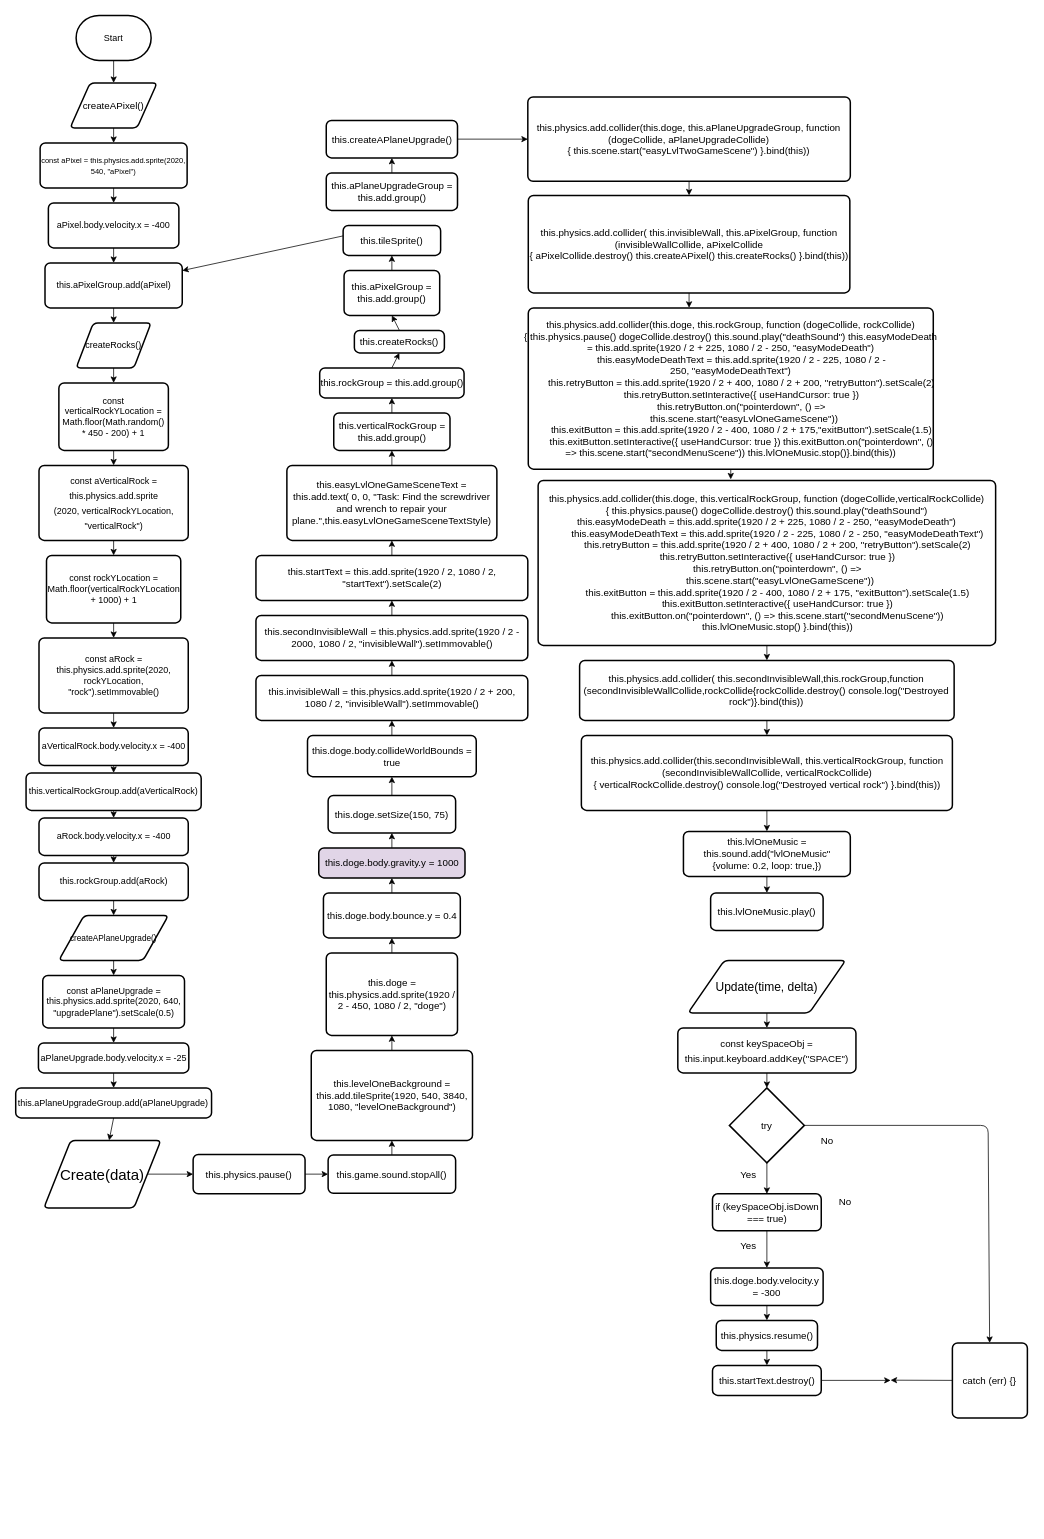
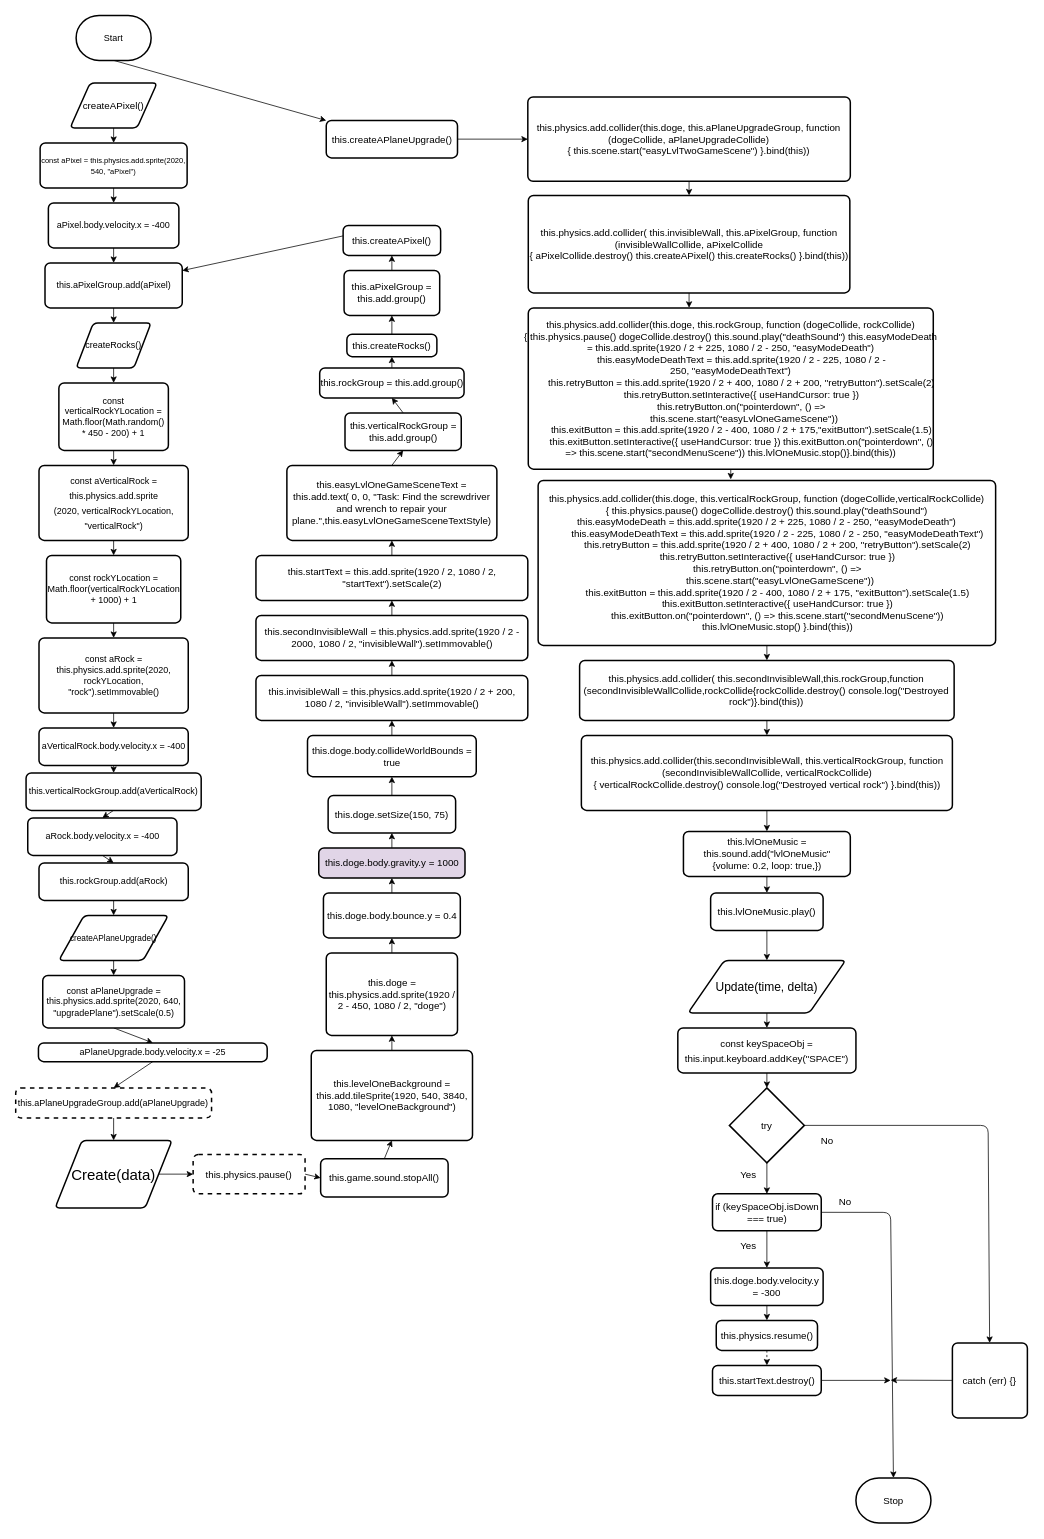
(114, 69) -> (218, 90)
(392, 170) -> none
(392, 192) -> none
(392, 240) -> (392, 240)
(399, 342) -> (392, 345)
(392, 432) -> (403, 432)
(114, 837) -> (102, 837)
none -> (767, 954)
(114, 1058) -> (153, 1052)
(114, 1103) -> (114, 1103)
(102, 1174) -> (114, 1174)
(249, 1174) -> (249, 1174)
(392, 1174) -> (384, 1178)
none -> (864, 1212)
(767, 1355) -> (767, 1355)
none -> (893, 1500)
